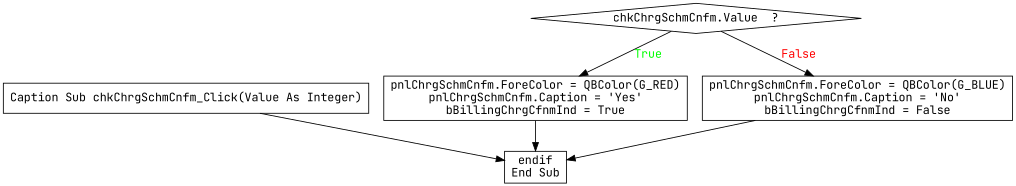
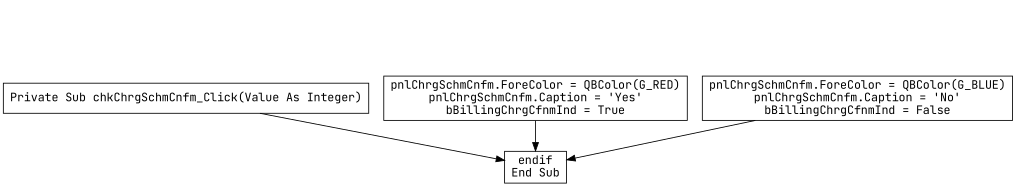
(696, 18) -> none
(186, 98) -> (186, 98)
